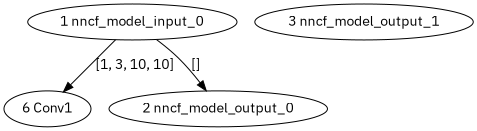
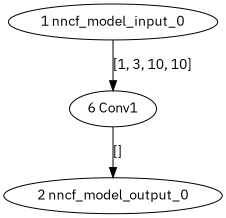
(364, 22) -> none
(180, 60) -> (113, 147)
